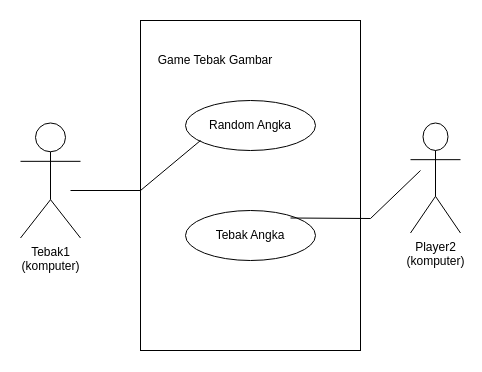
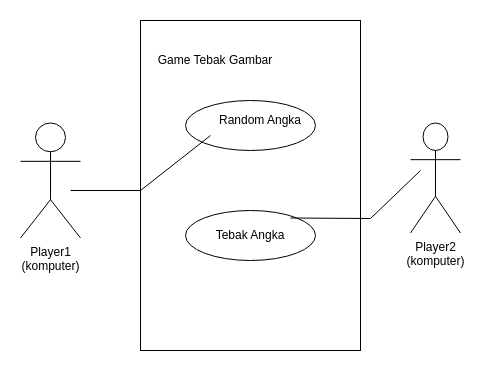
(251, 126) -> (261, 121)
(51, 260) -> (51, 260)
